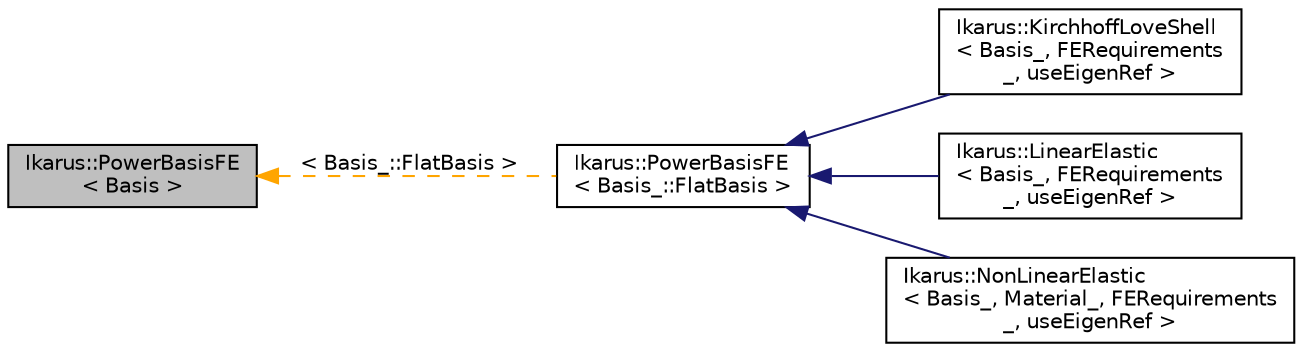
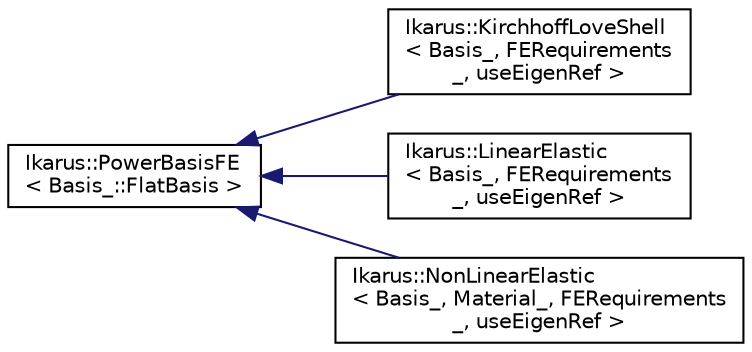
(133, 176) -> none
